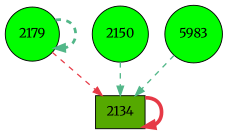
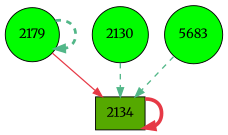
(120, 34) -> (120, 35)
(194, 34) -> (194, 35)
(74, 71) -> (74, 72)
